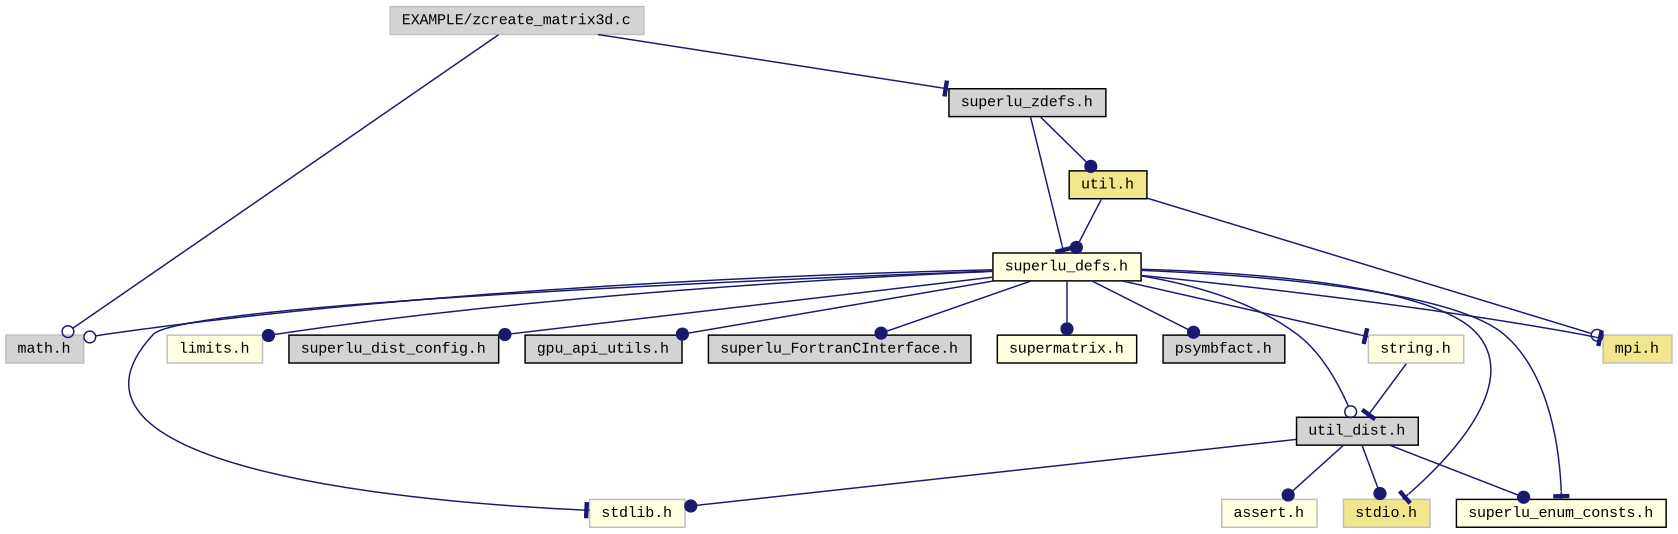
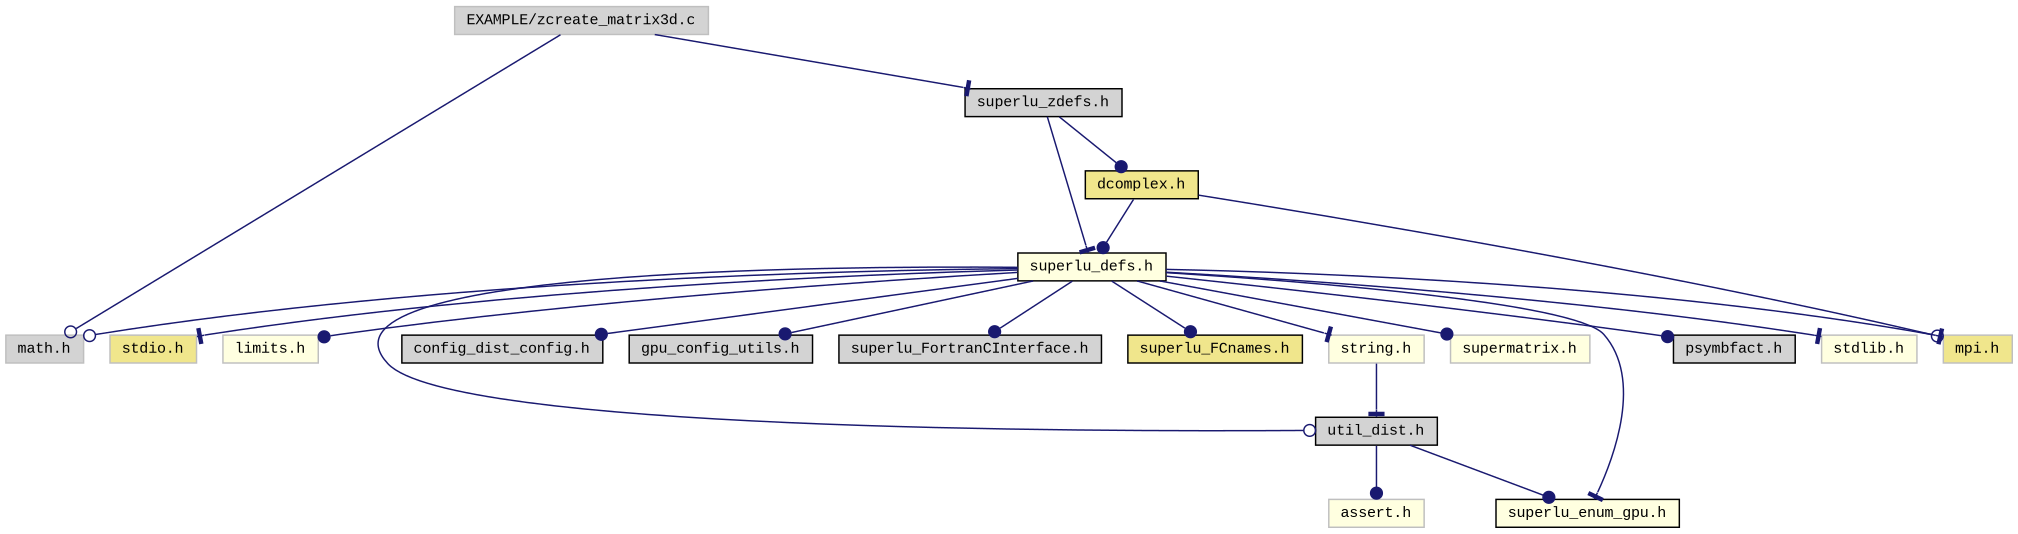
(1108, 185) -> (1142, 185)
(394, 349) -> (502, 349)
(604, 349) -> (721, 349)
(1067, 349) -> (1520, 349)
none -> (1215, 349)
(1370, 467) -> none
(997, 472) -> none
(1561, 513) -> (1588, 513)
